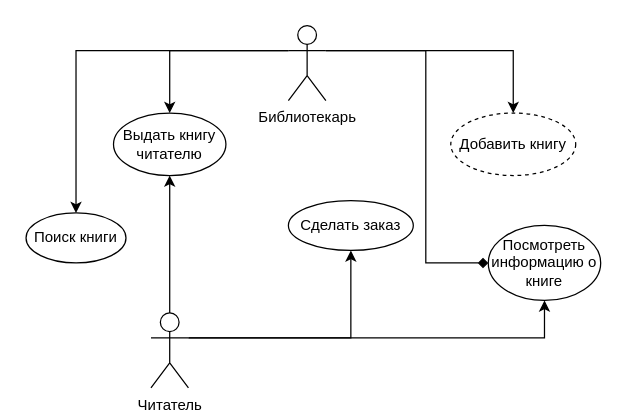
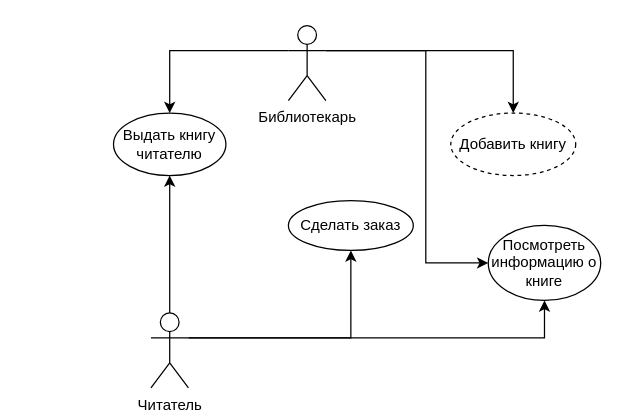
(76, 82) -> none
(76, 238) -> none
(477, 263) -> (478, 263)
